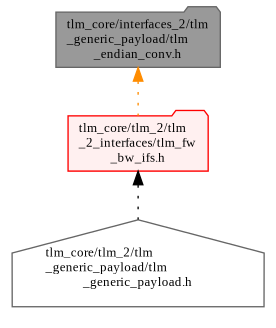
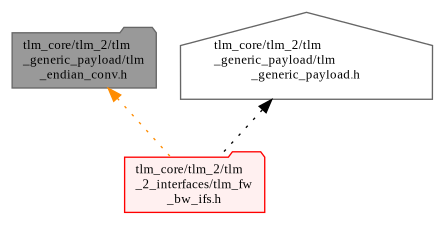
(138, 40) -> (84, 60)
(138, 202) -> (241, 133)
